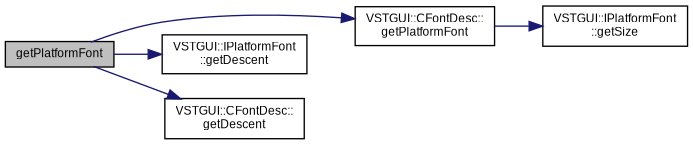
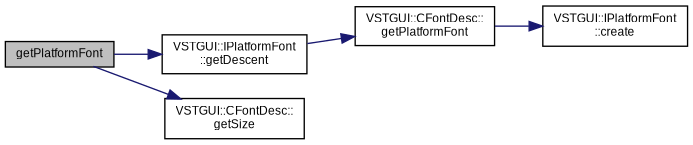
(215, 17) -> (324, 41)
(615, 26) -> (615, 26)
(235, 119) -> (235, 119)
